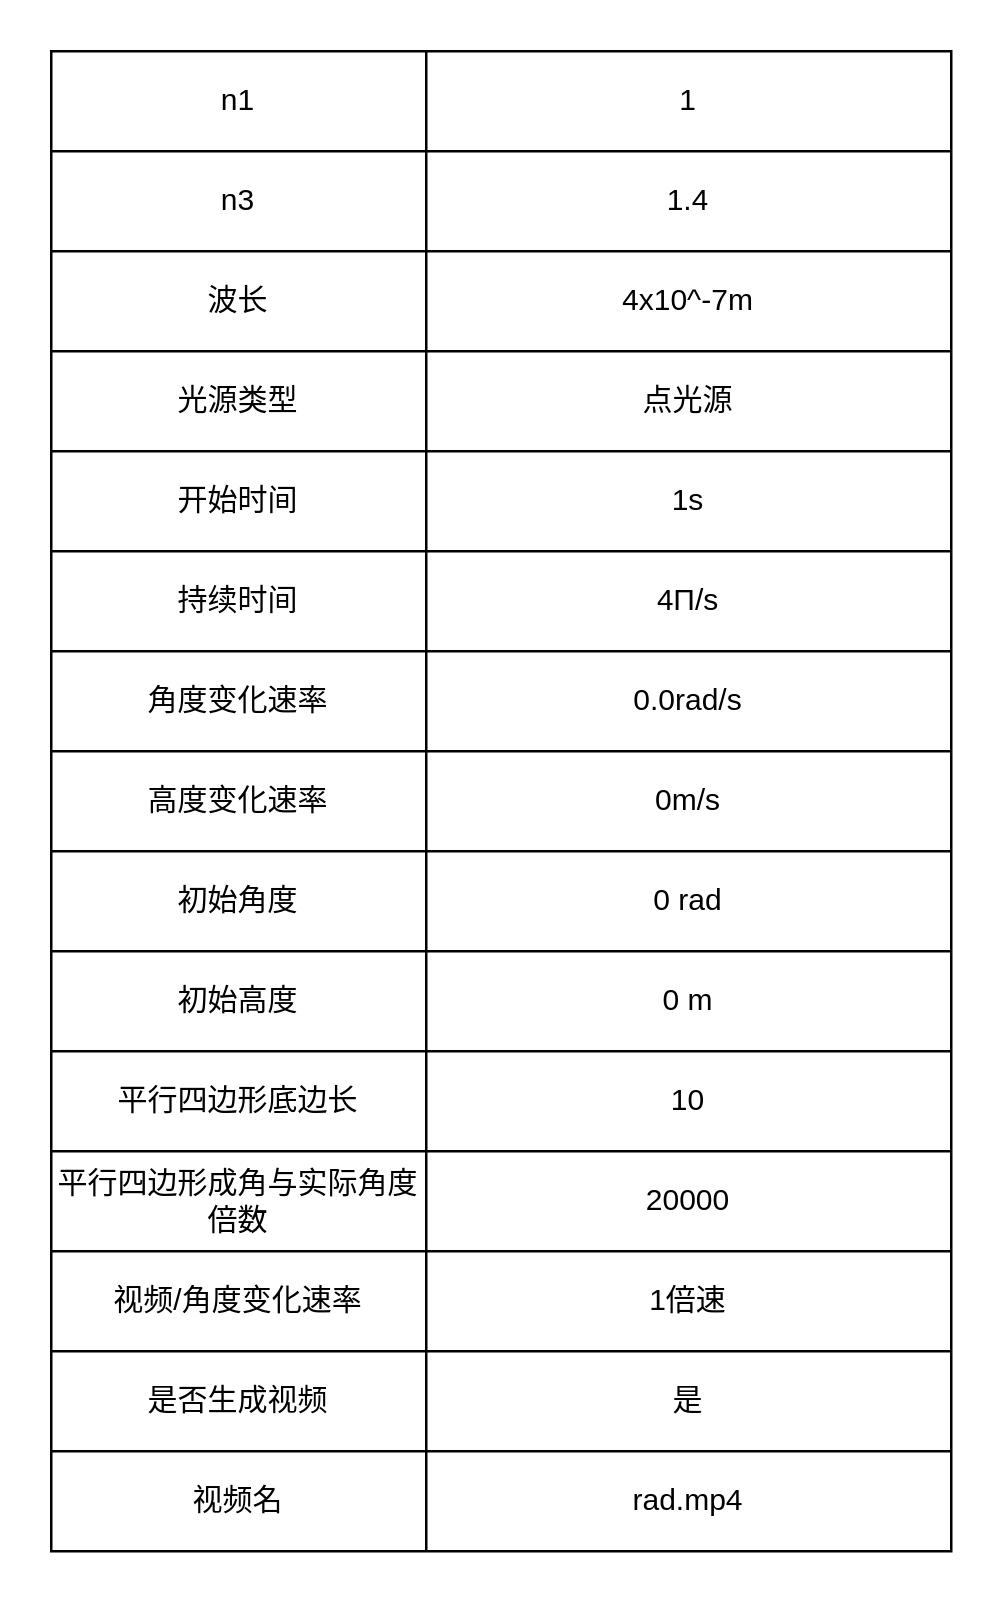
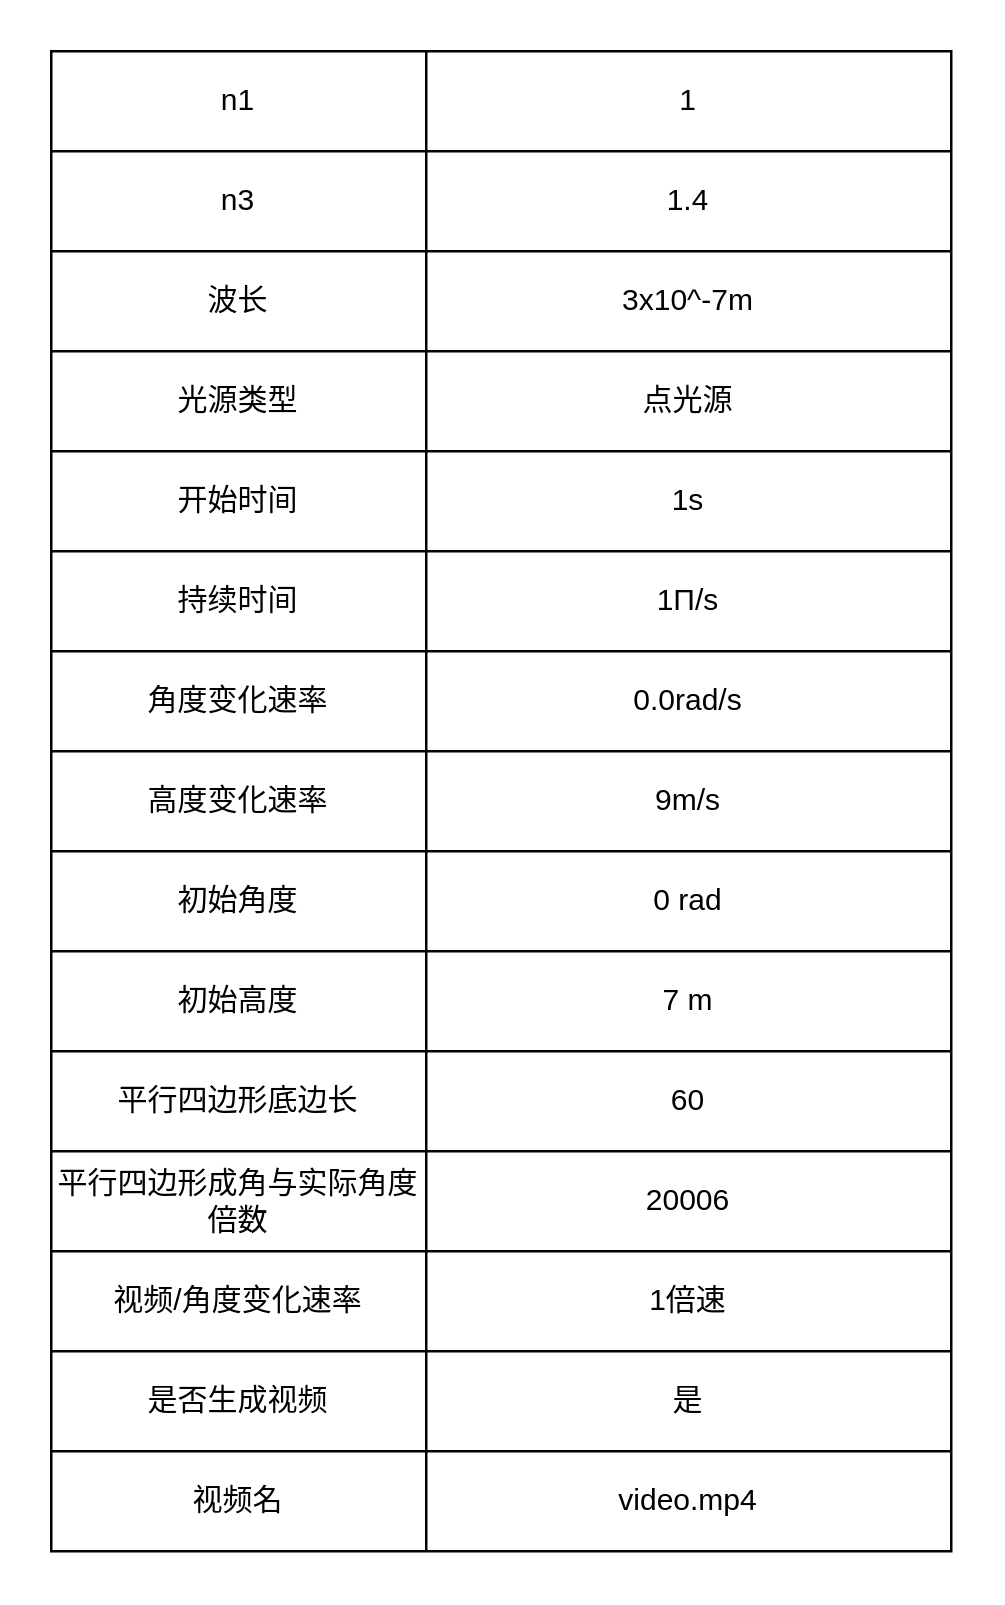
(689, 301) -> (689, 301)
(689, 601) -> (689, 601)
(689, 801) -> (689, 801)
(689, 1001) -> (689, 1001)
(689, 1101) -> (689, 1101)
(689, 1201) -> (689, 1201)
(689, 1501) -> (689, 1501)
